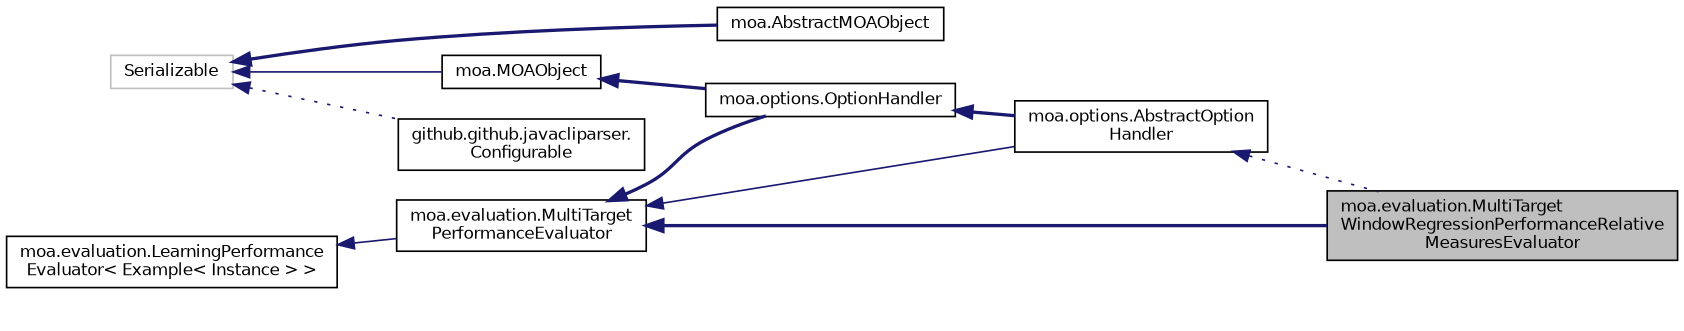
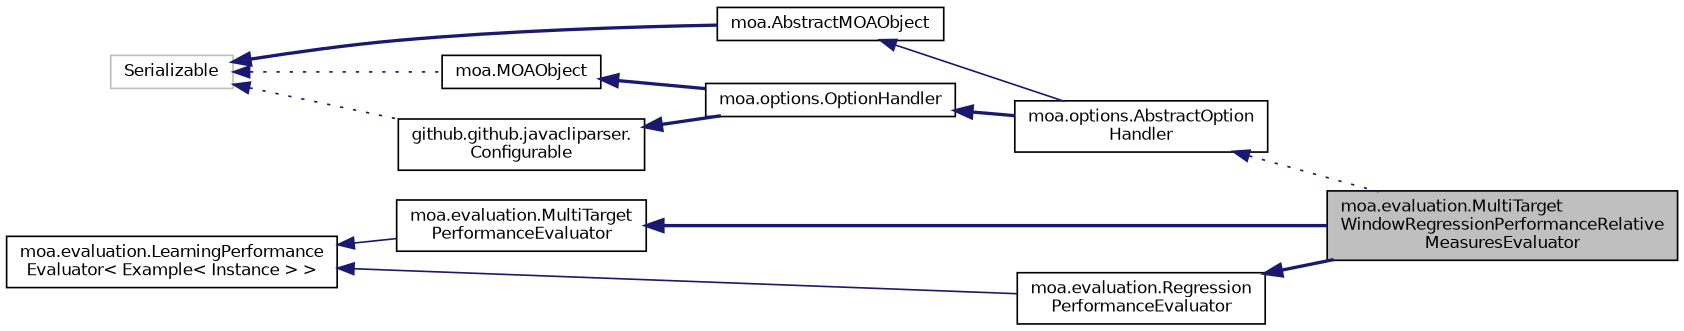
(346, 72) -> (346, 72)
(691, 149) -> (691, 120)
(839, 175) -> (980, 73)
none -> (1141, 298)
